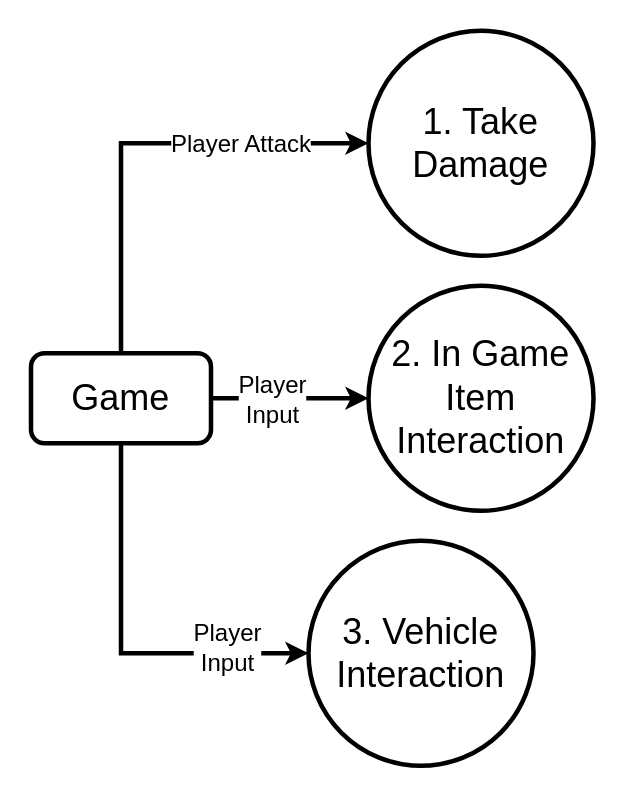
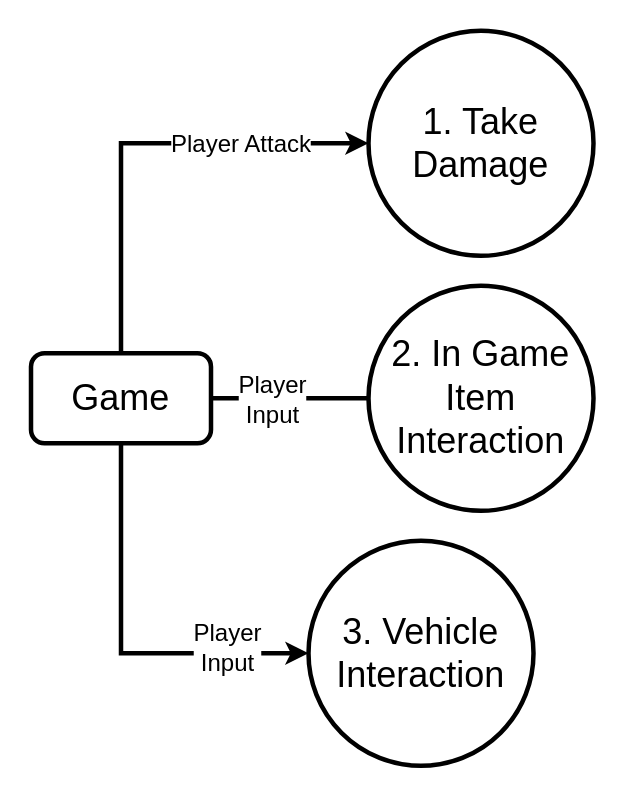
(350, 398) -> (357, 398)
